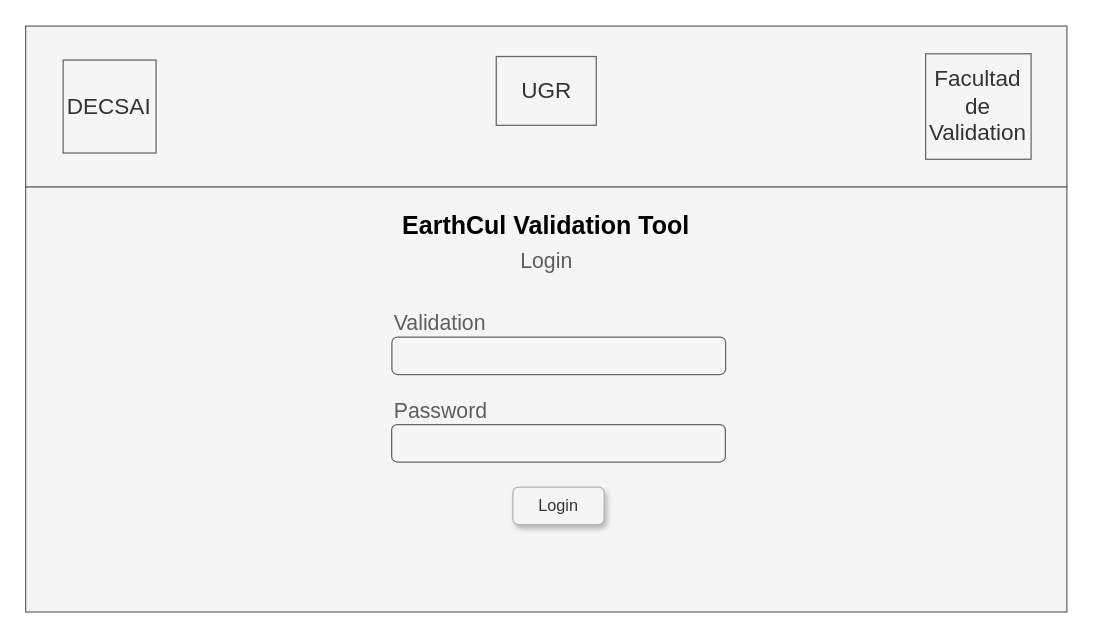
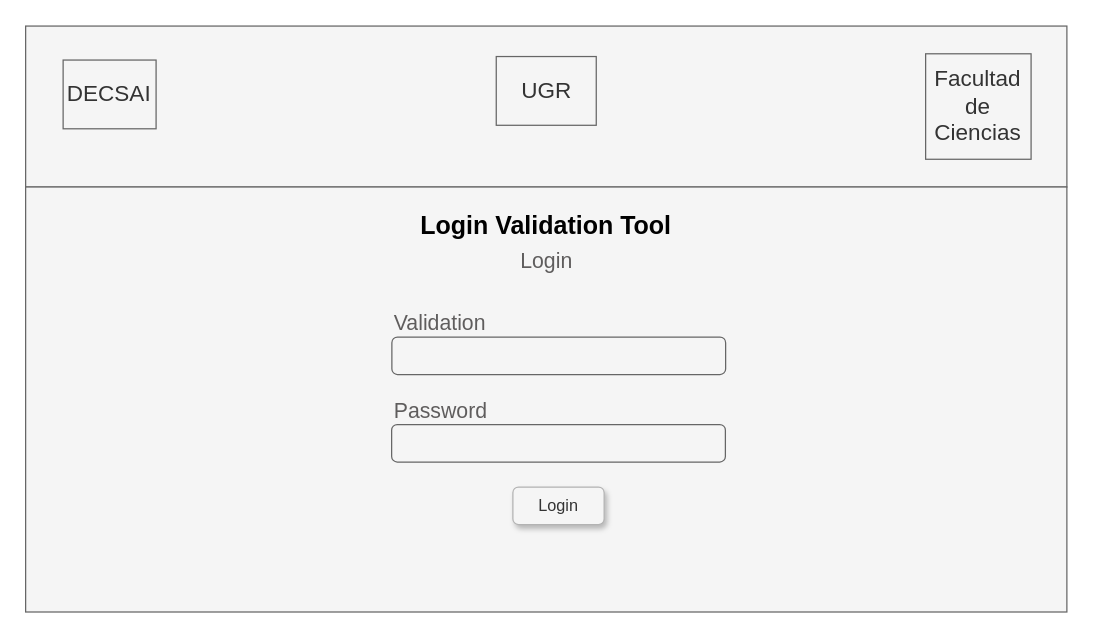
(110, 106) -> (110, 94)
(978, 107) -> (978, 107)
(546, 224) -> (546, 224)
